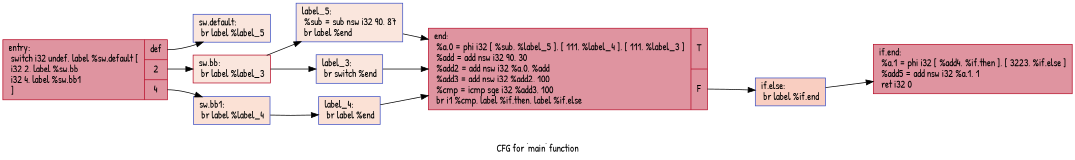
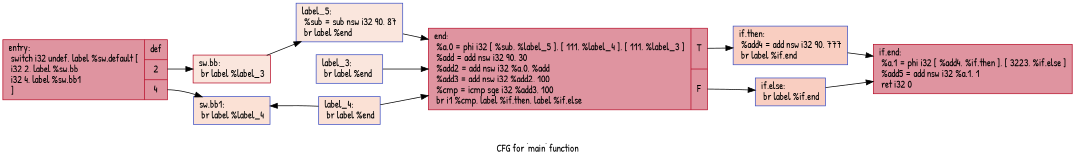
(232, 28) -> none
none -> (790, 45)
(290, 69) -> none
(349, 74) -> (347, 74)
(291, 115) -> (298, 106)
